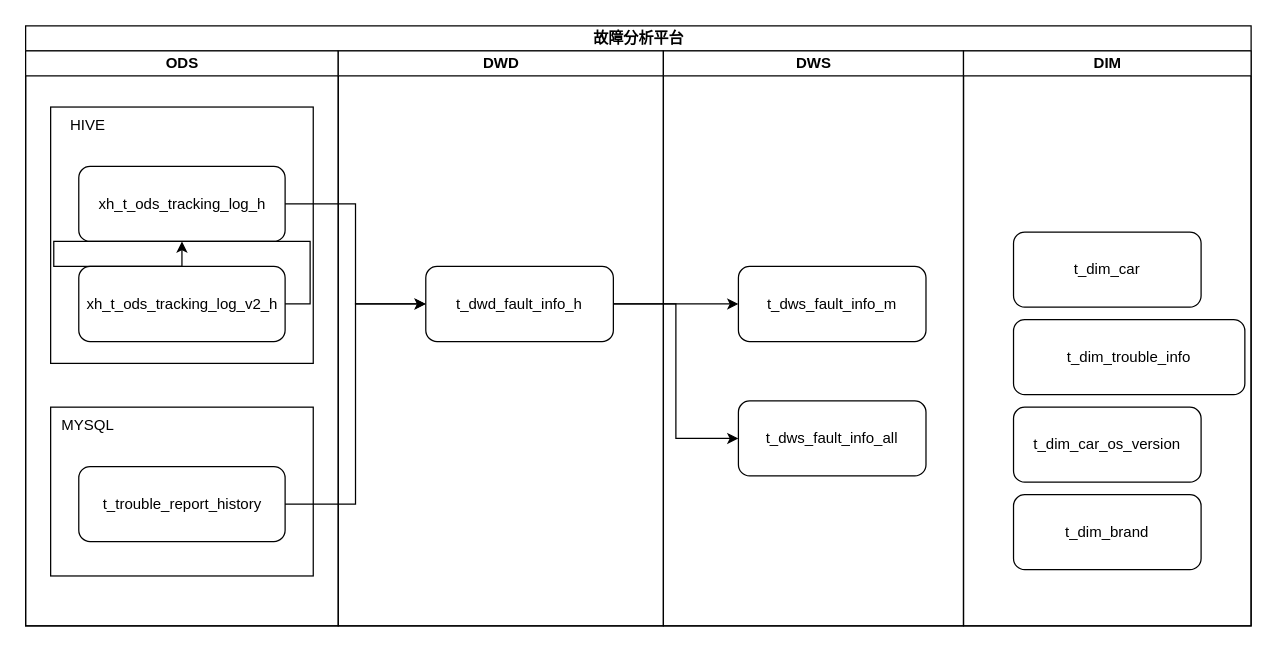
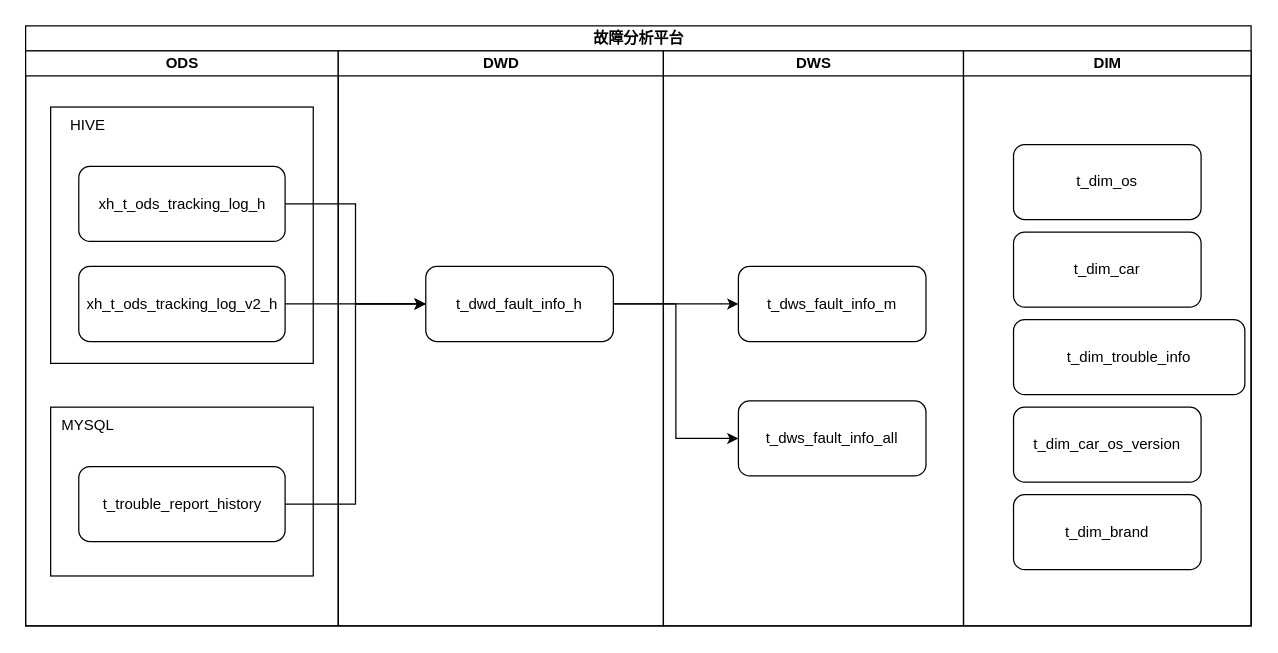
none -> (1107, 182)
(310, 256) -> (329, 304)
